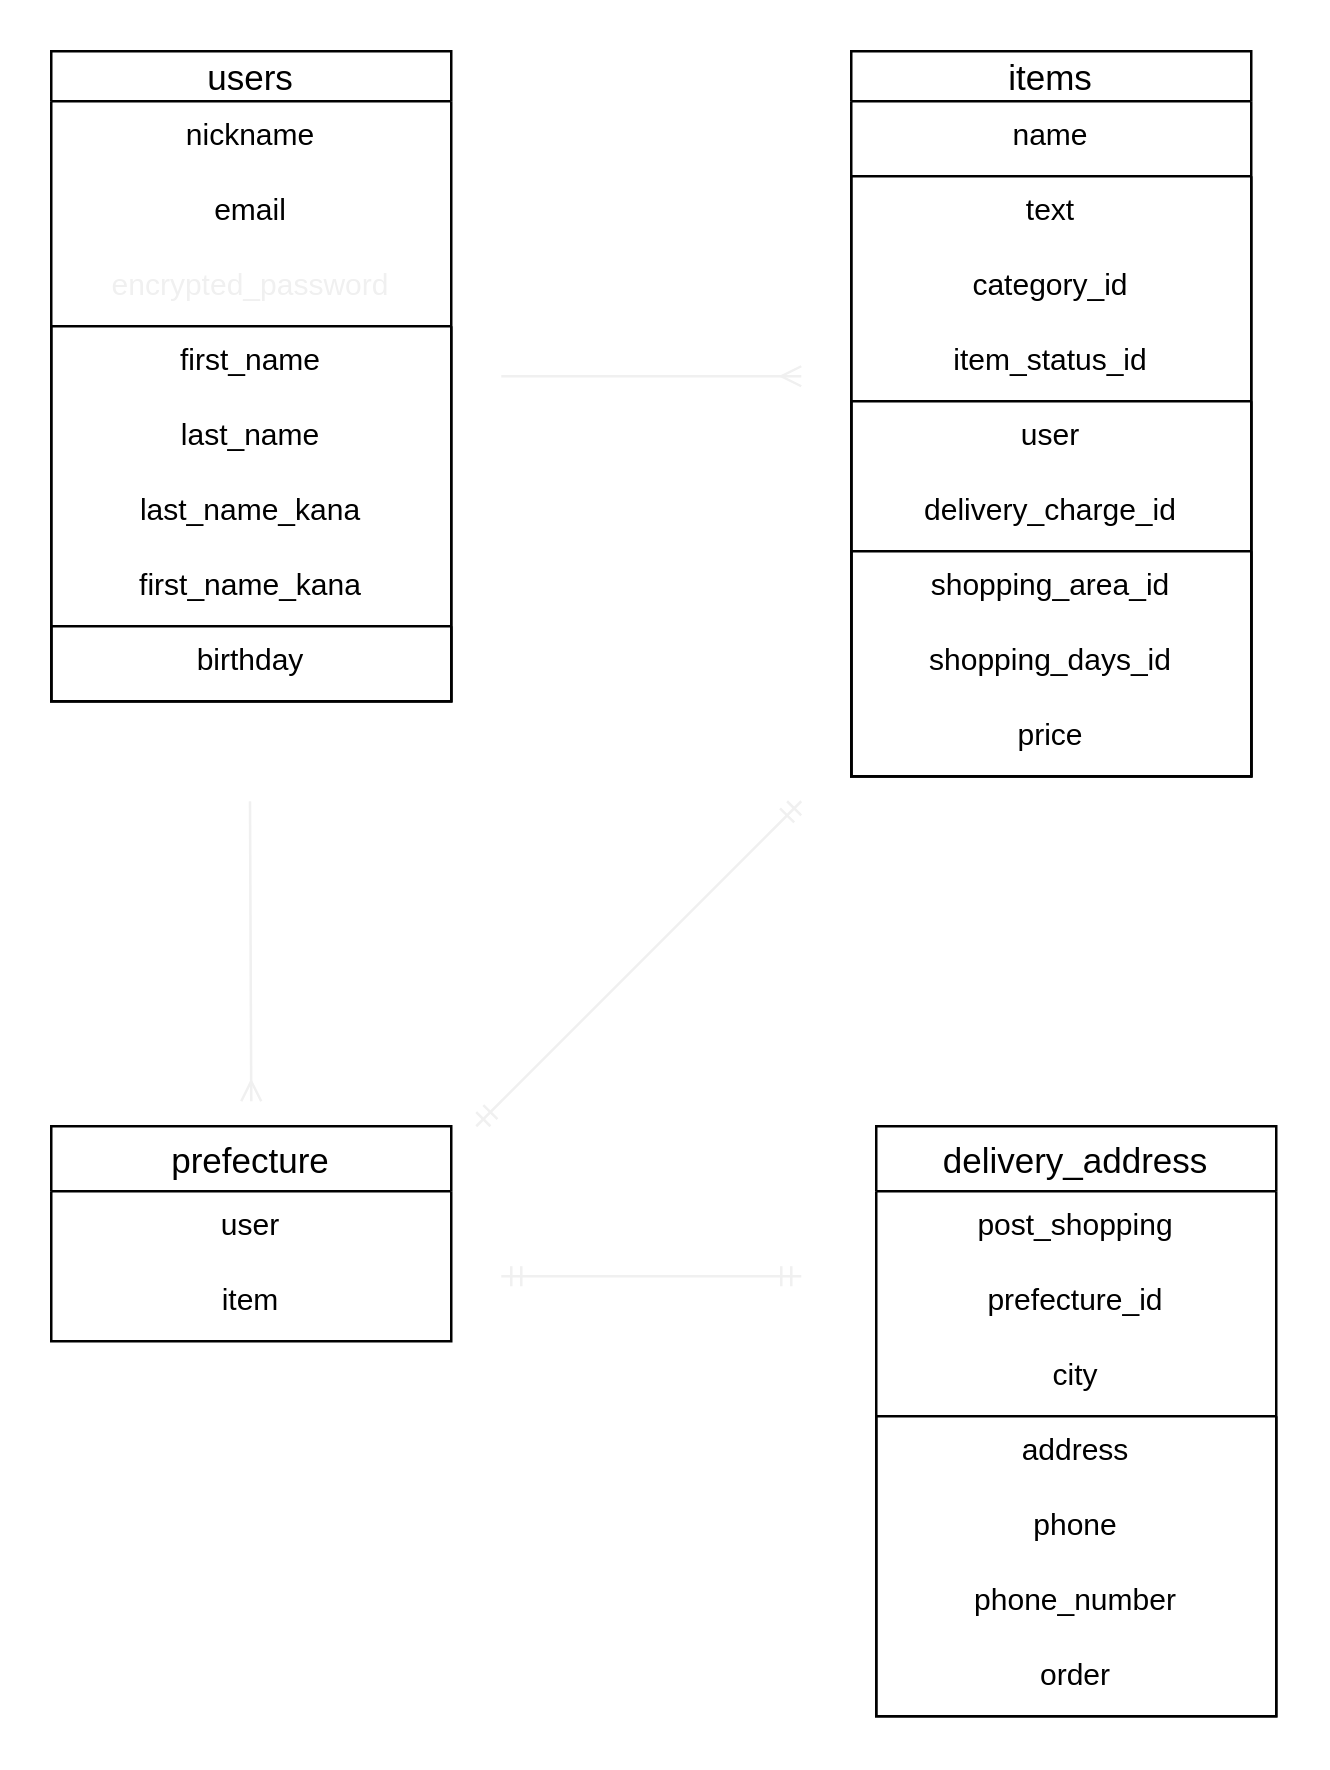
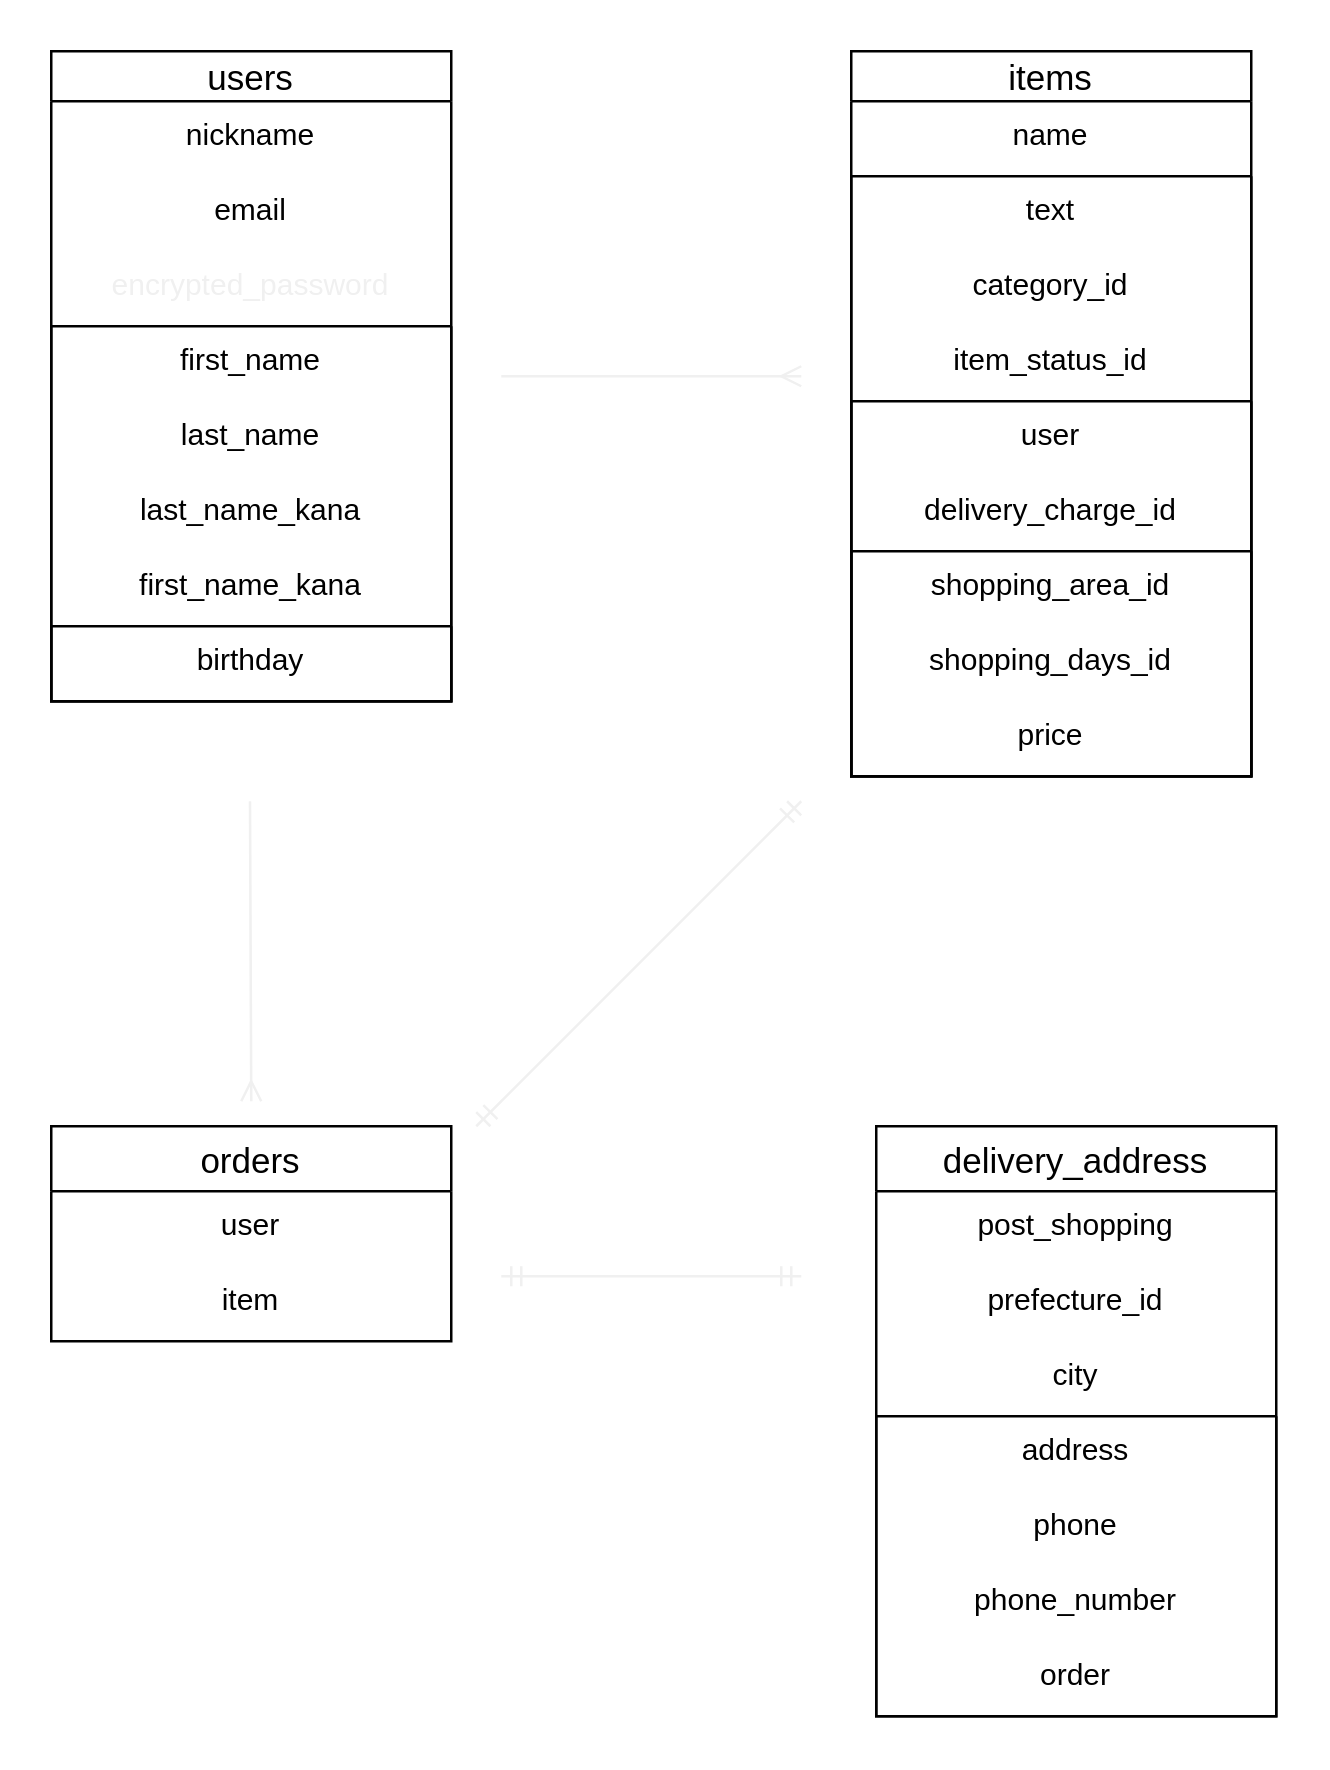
(250, 1161) -> (250, 1161)
